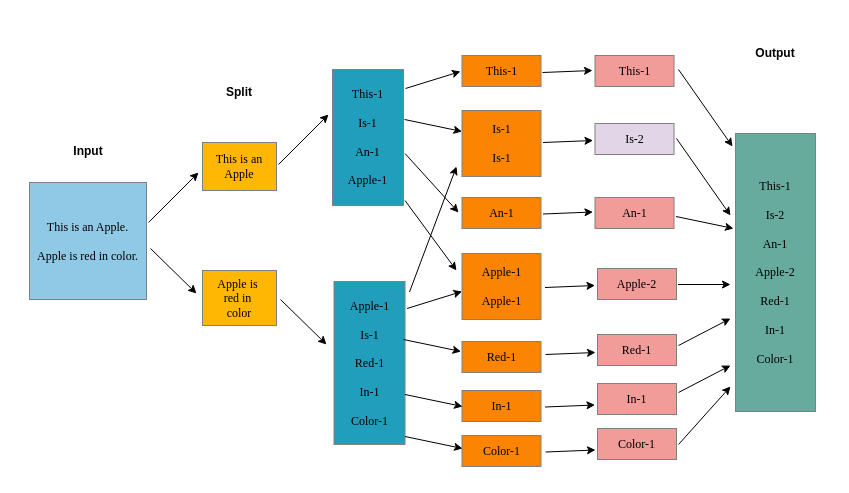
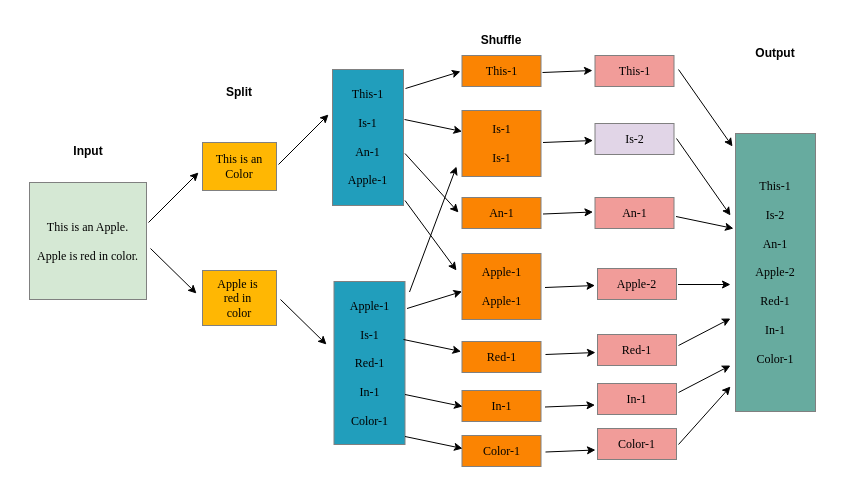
none -> (502, 41)
(240, 167) -> (240, 167)
(88, 241) -> (88, 241)
